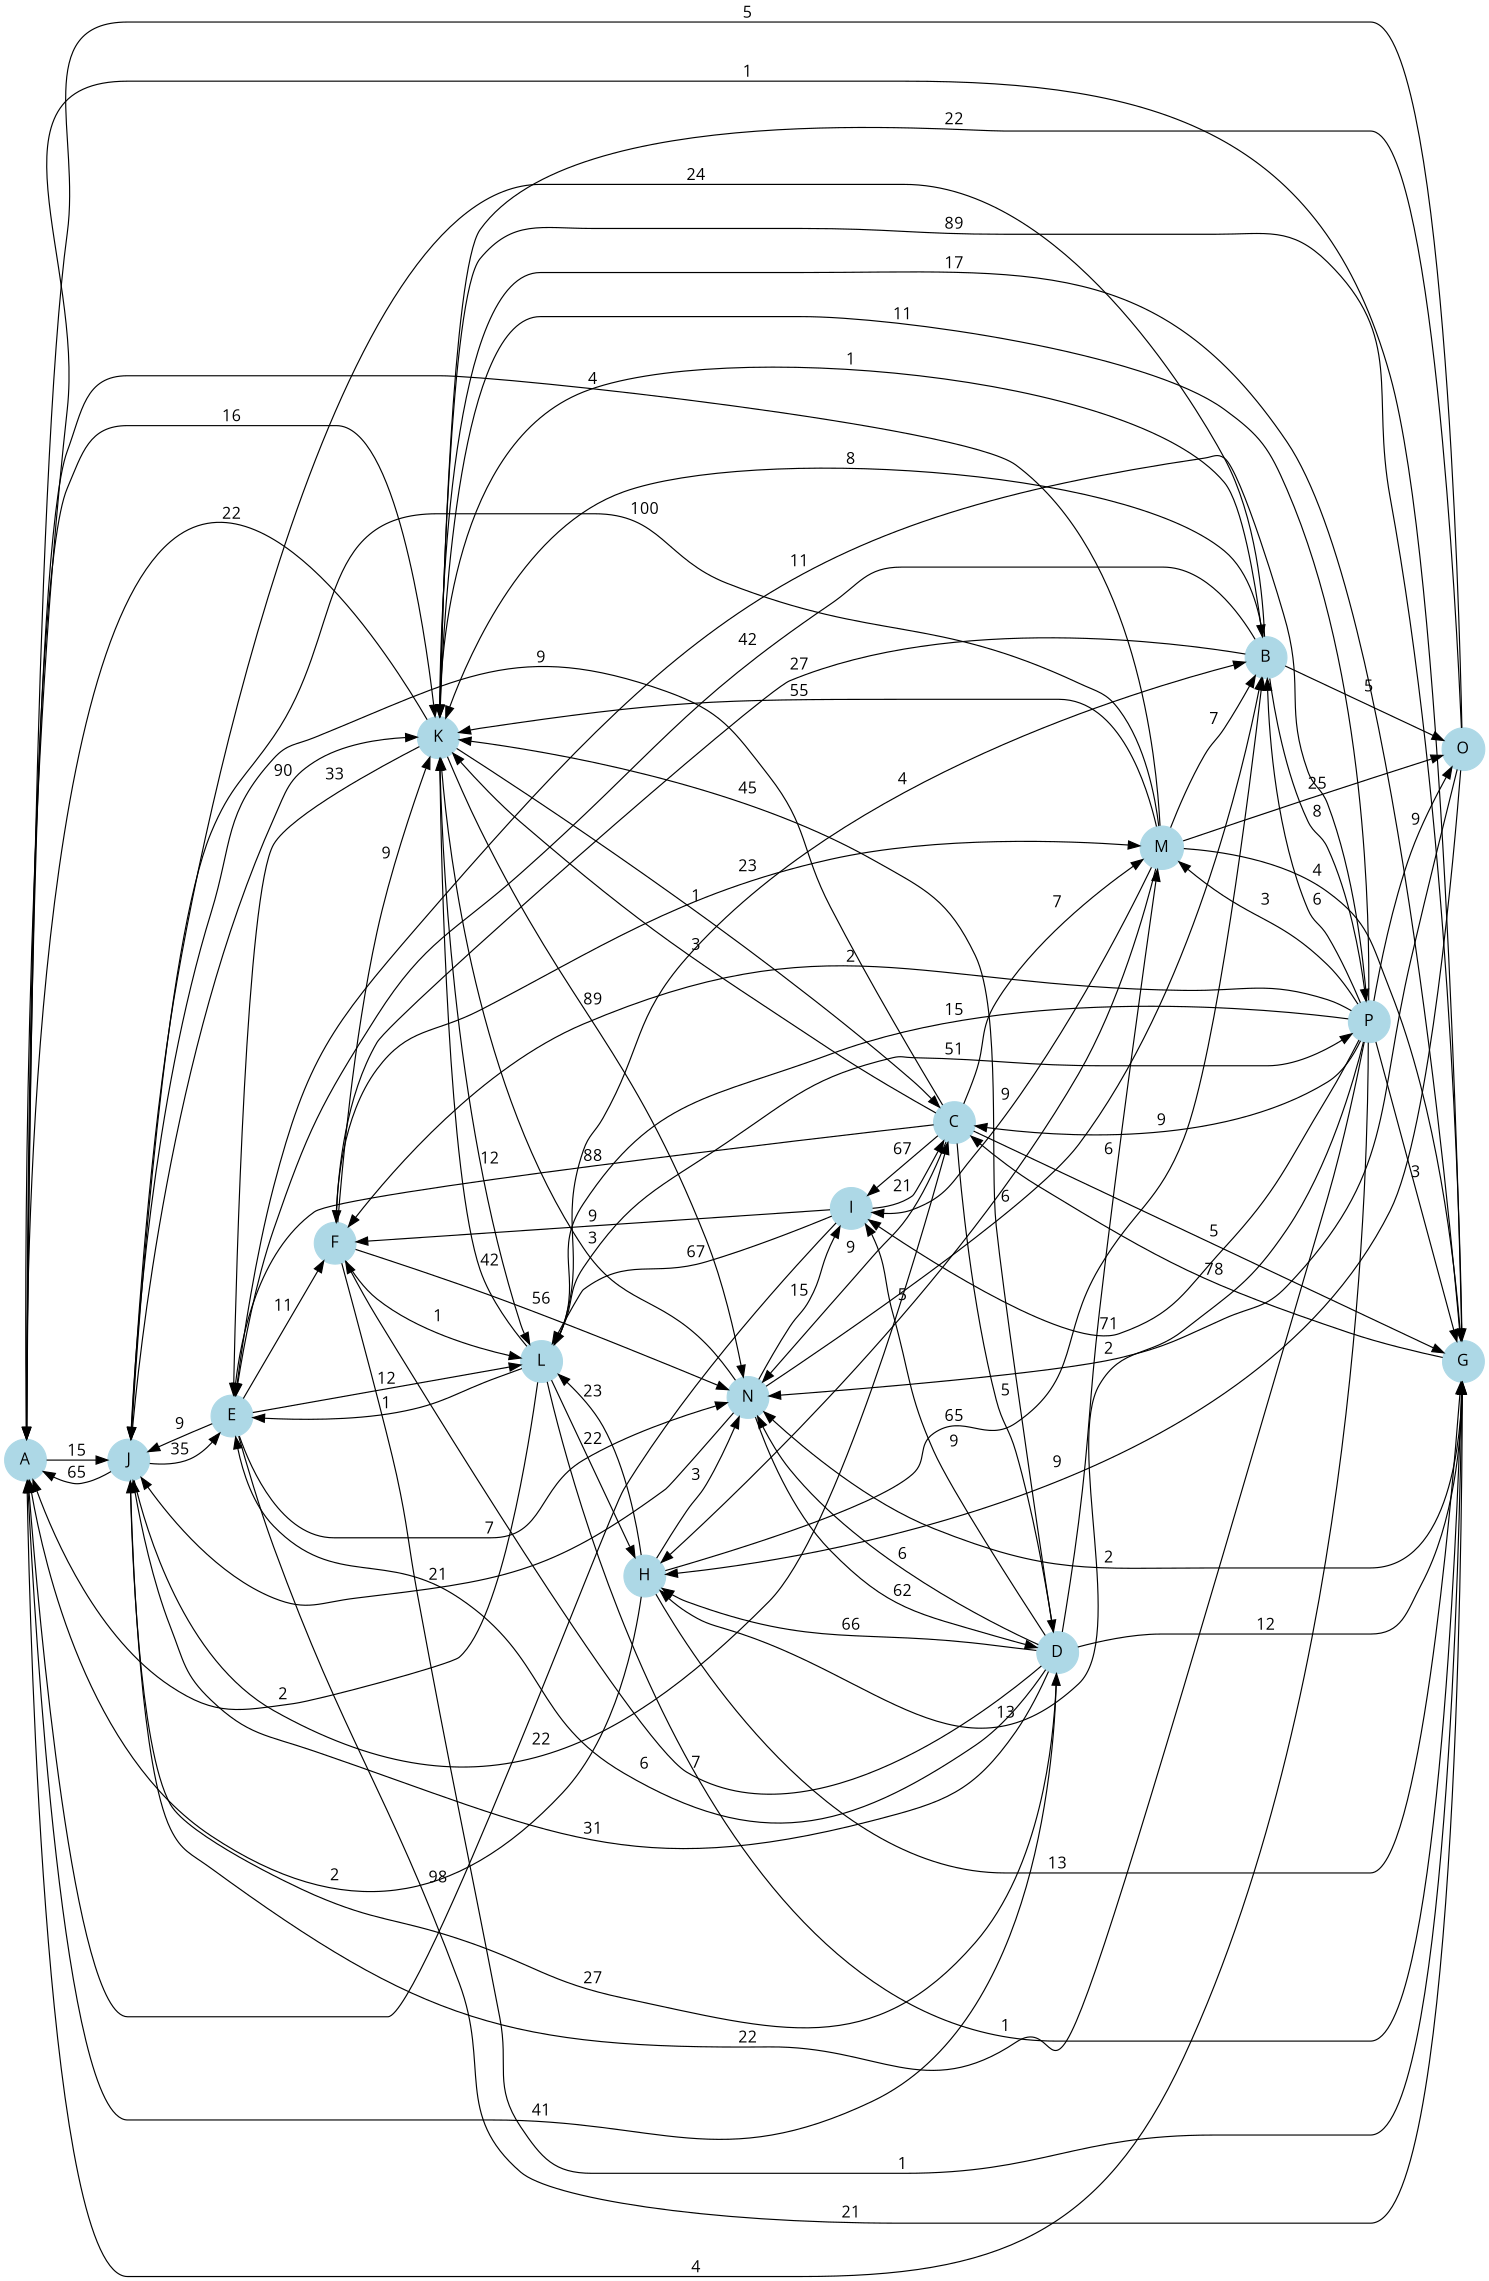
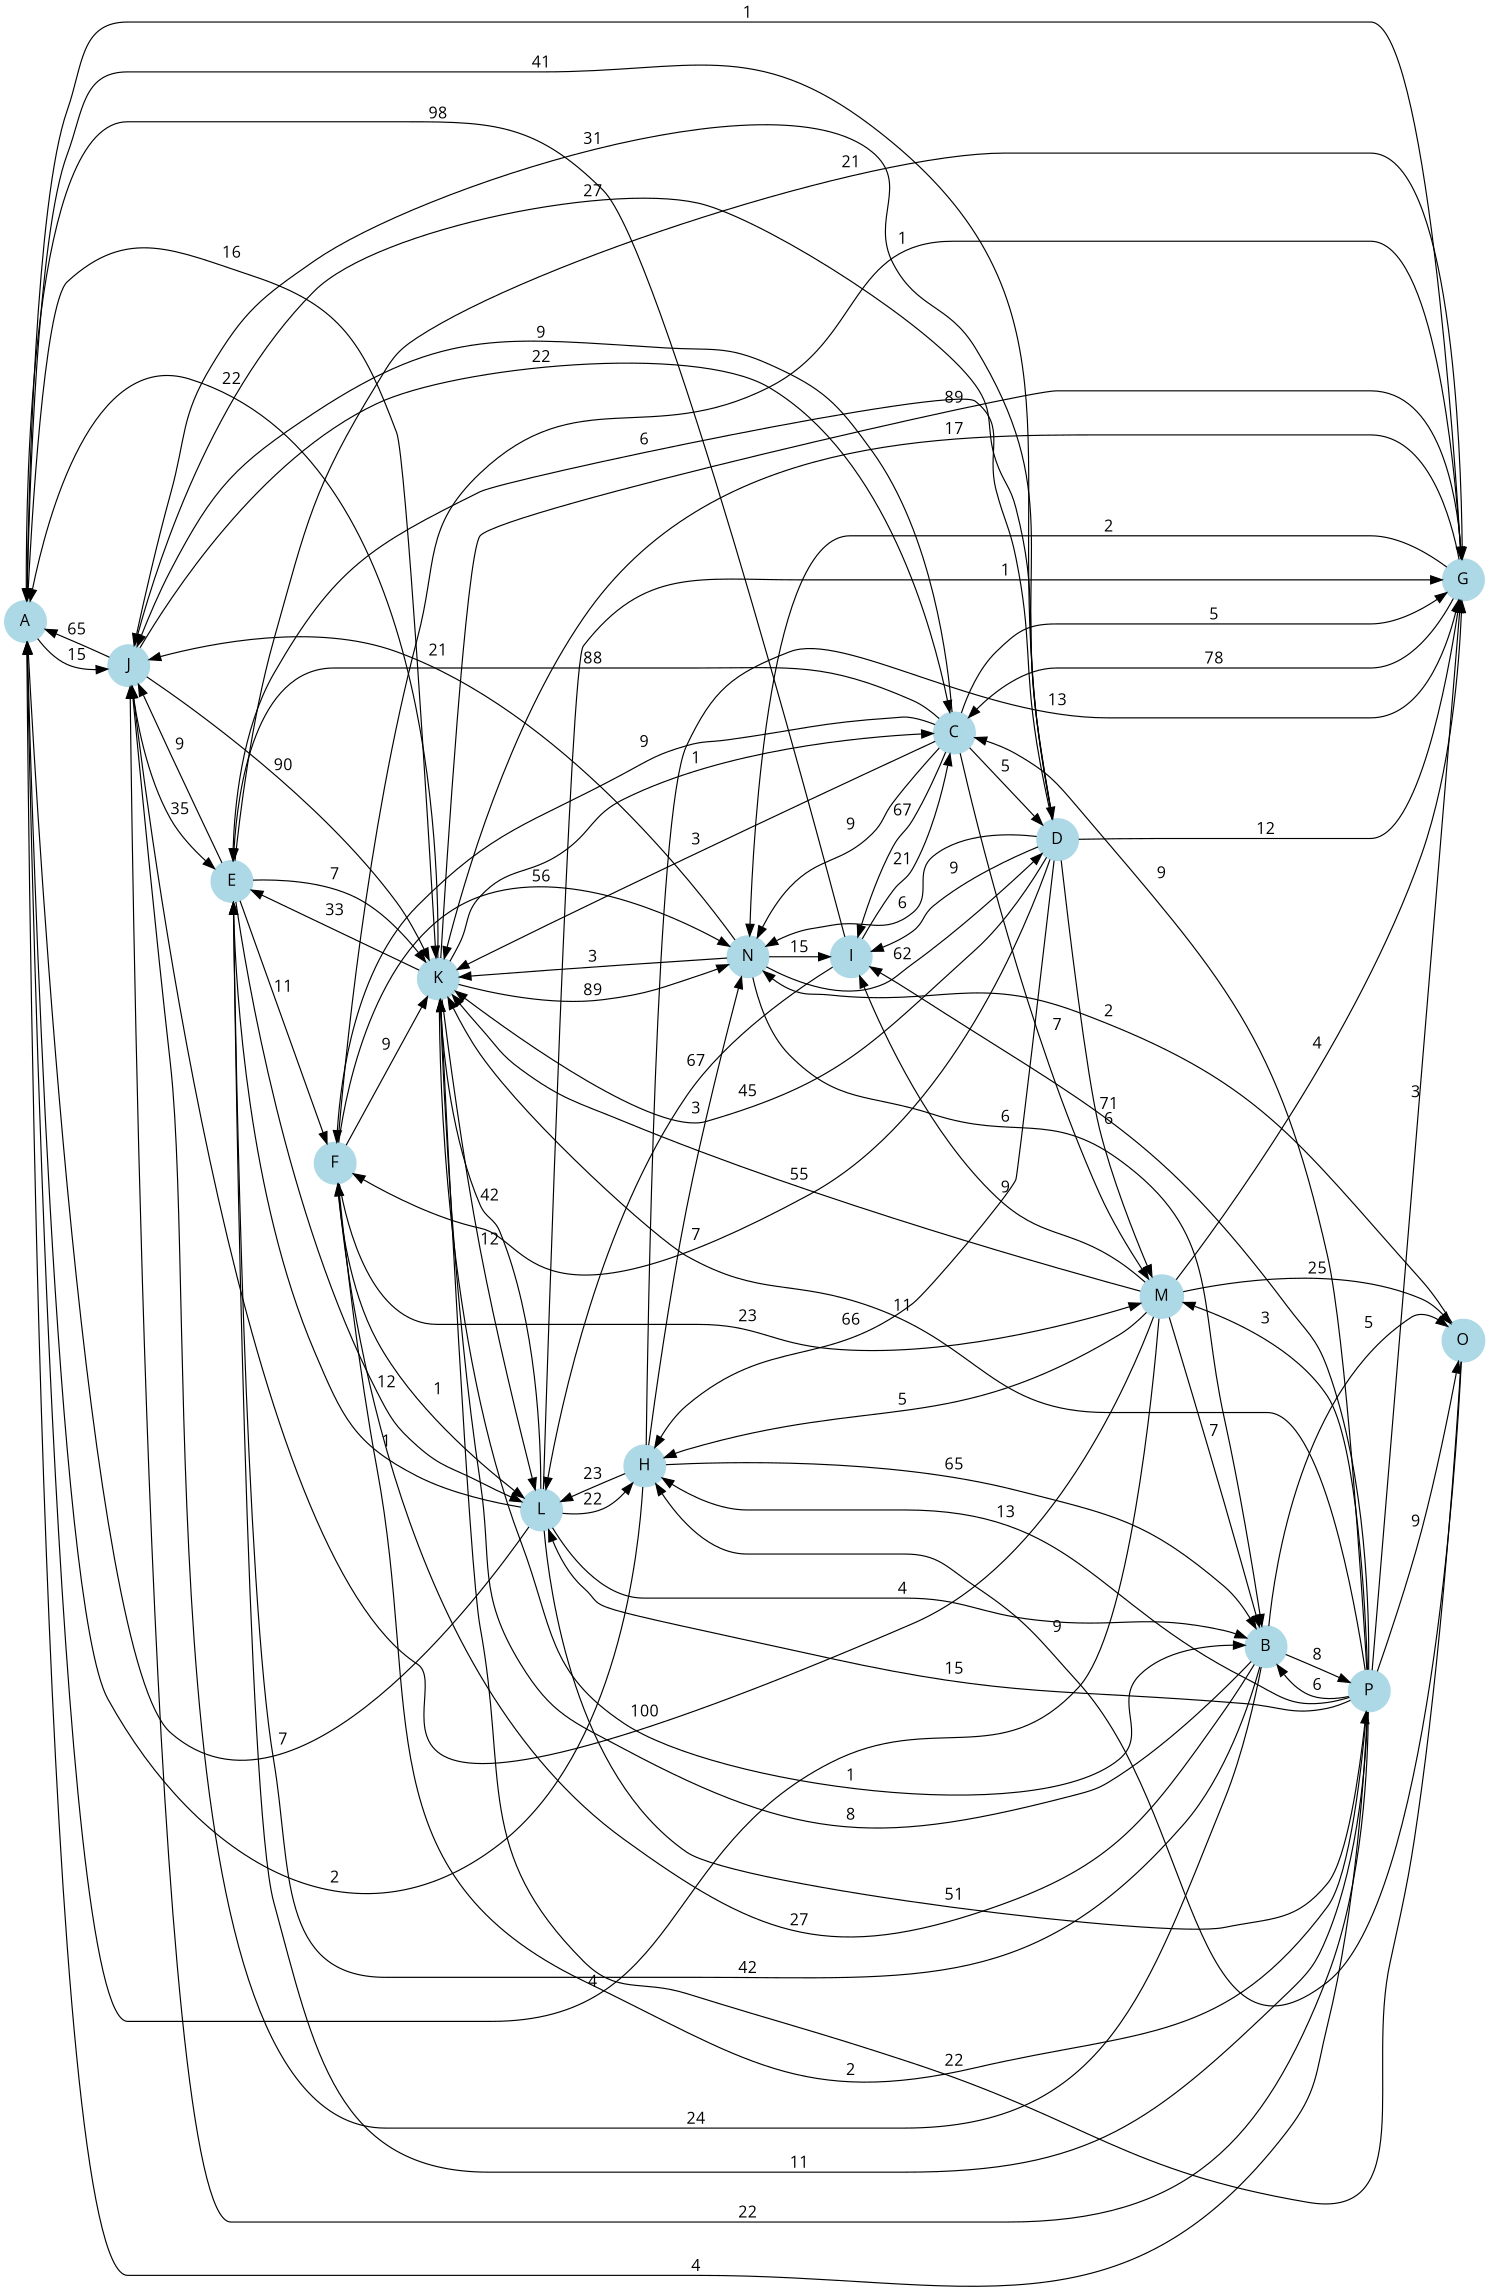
(388, 22) -> none
(599, 1225) -> (548, 812)
(473, 1538) -> (346, 893)
(284, 1695) -> (284, 1740)
